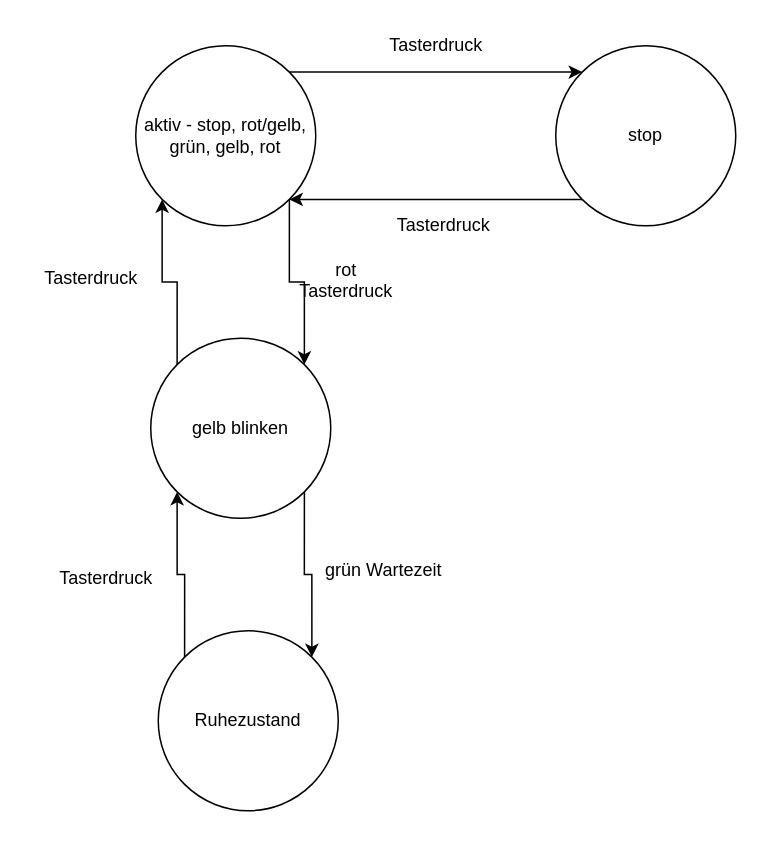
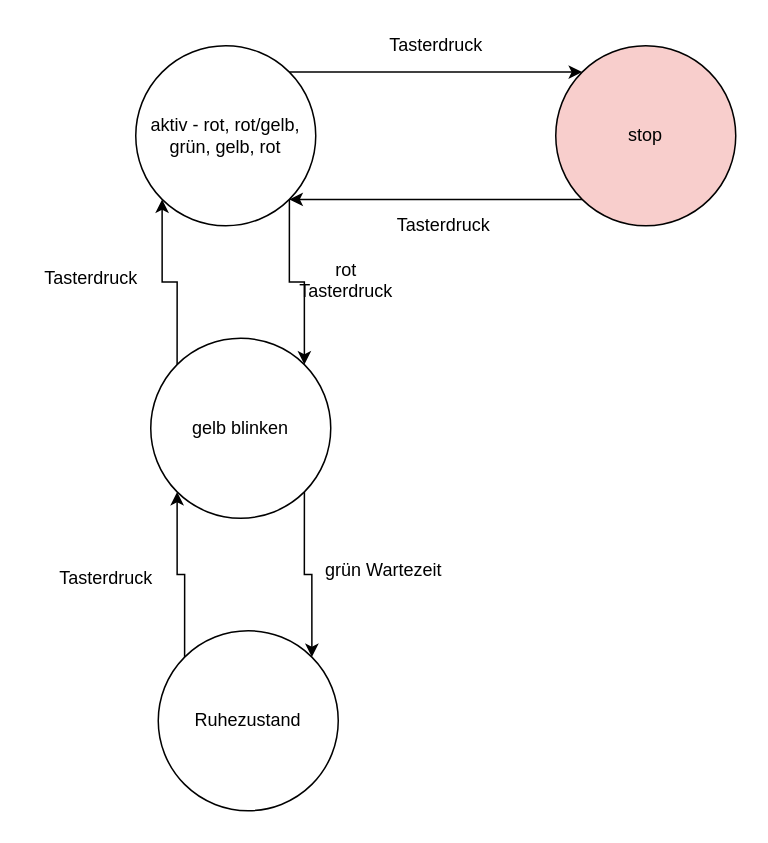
(226, 136) -> (226, 136)
(646, 136) -> (646, 136)
